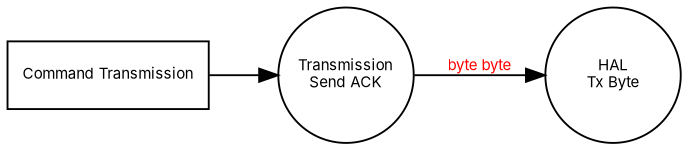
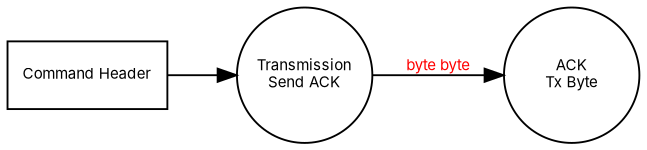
(108, 75) -> (87, 75)
(613, 75) -> (572, 75)
